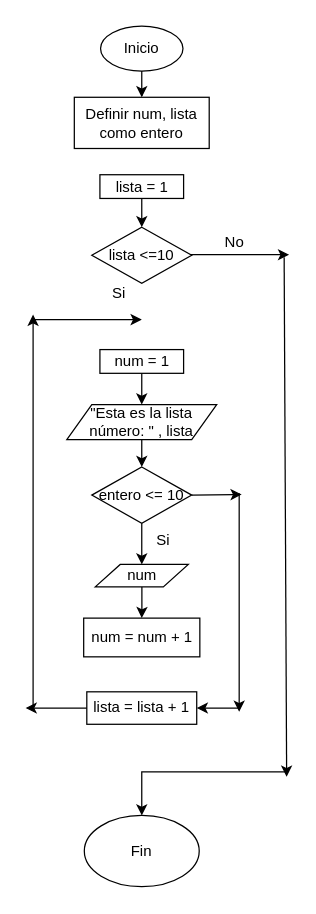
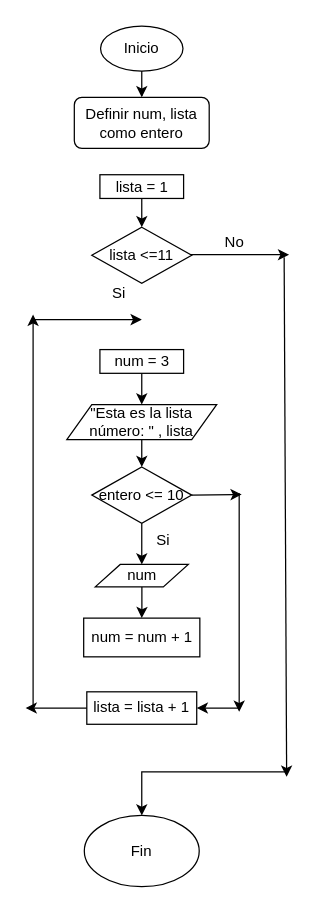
(142, 123) -> (142, 123)
(142, 256) -> (142, 256)
(143, 362) -> (143, 362)
